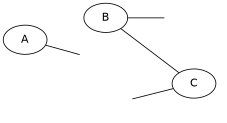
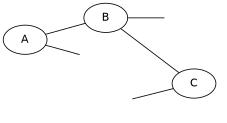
none -> (65, 29)
